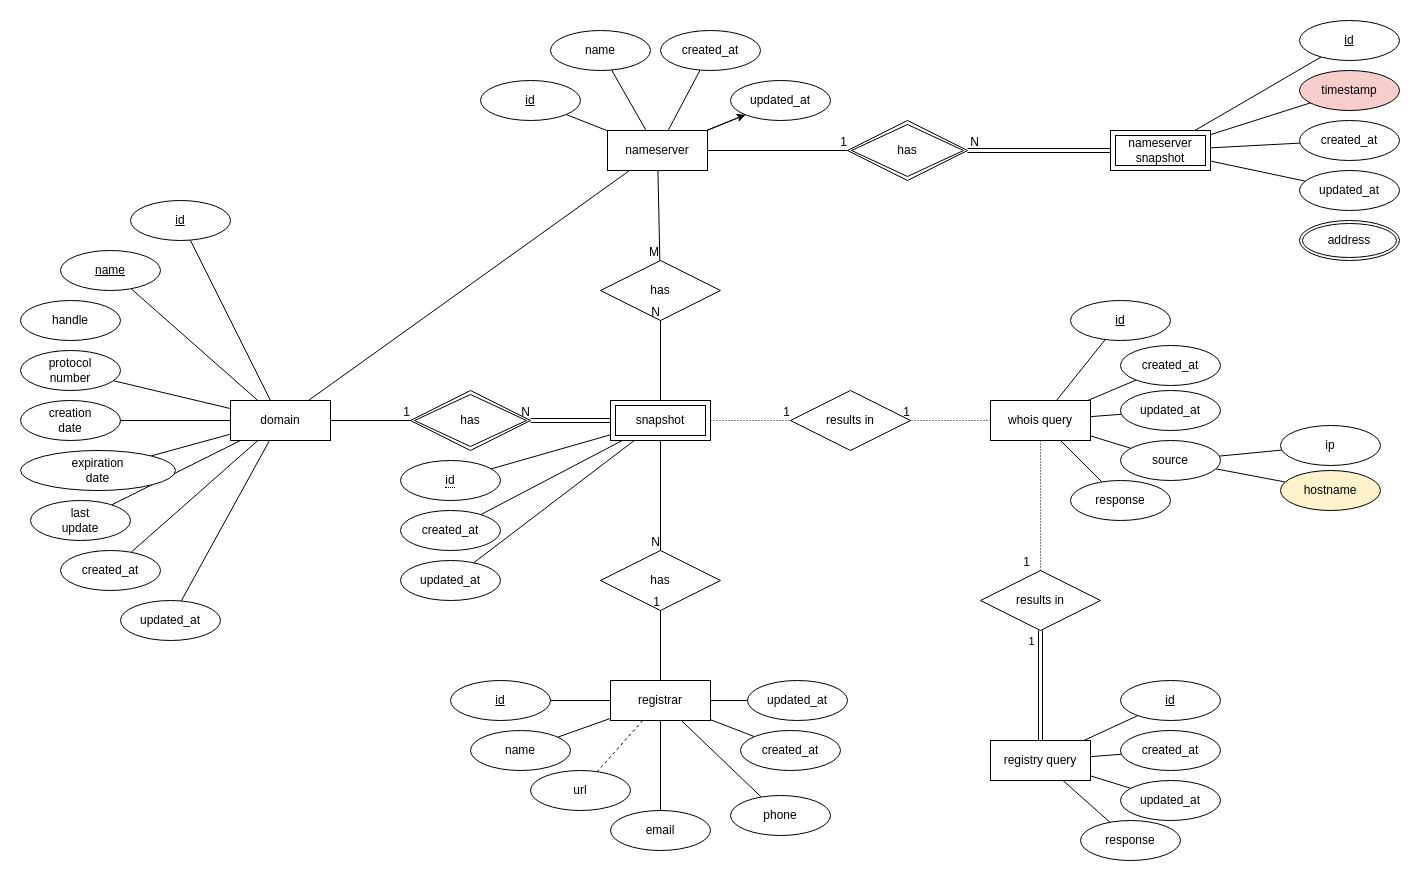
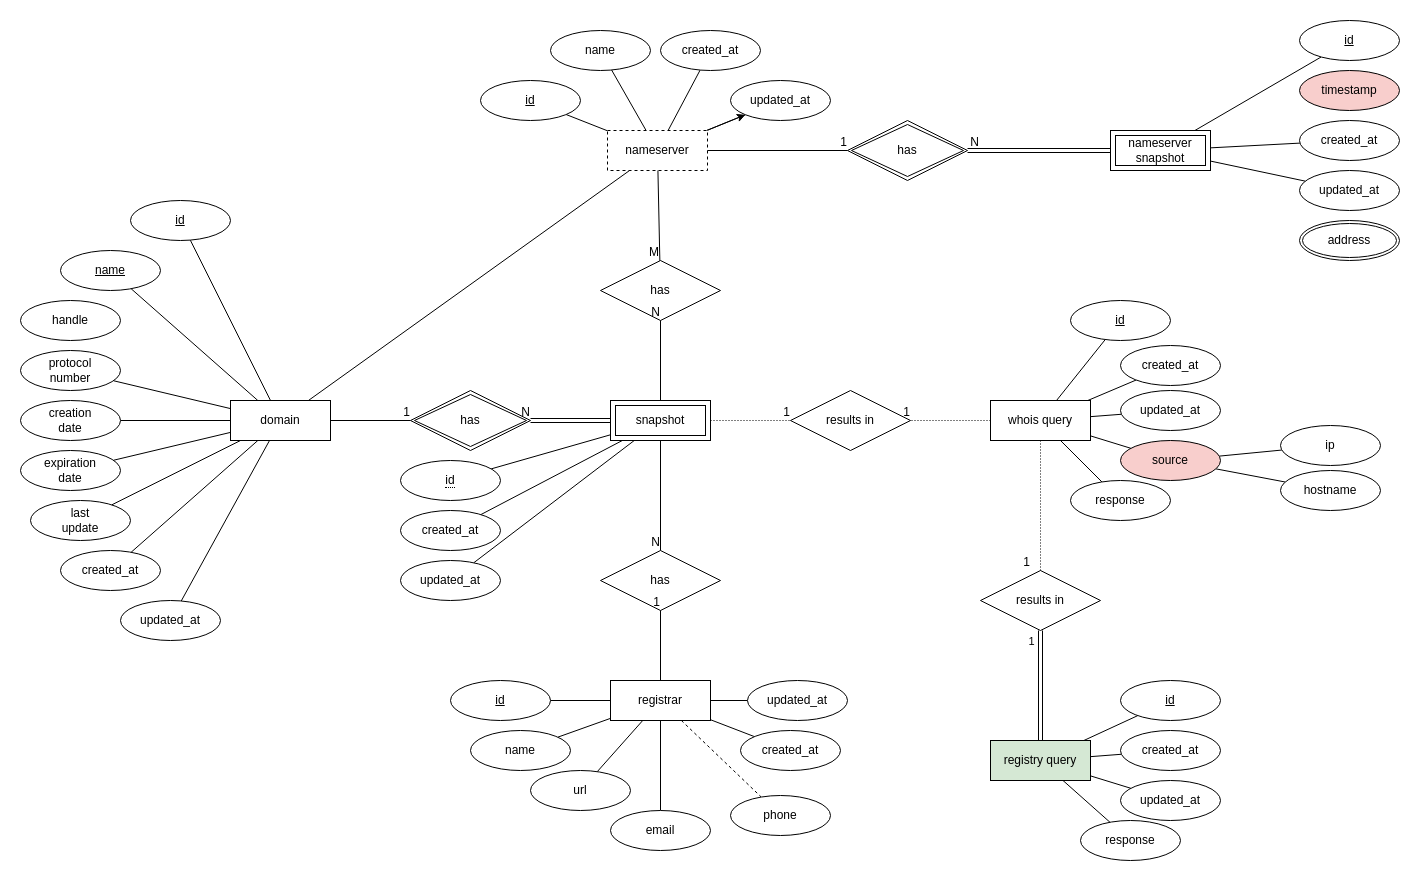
(1260, 119) -> none
(658, 151) -> (658, 151)
(1171, 461) -> (1171, 461)
(98, 471) -> (71, 471)
(1331, 491) -> (1331, 491)
(620, 746) -> (620, 746)
(721, 758) -> (721, 758)
(1041, 761) -> (1041, 761)
